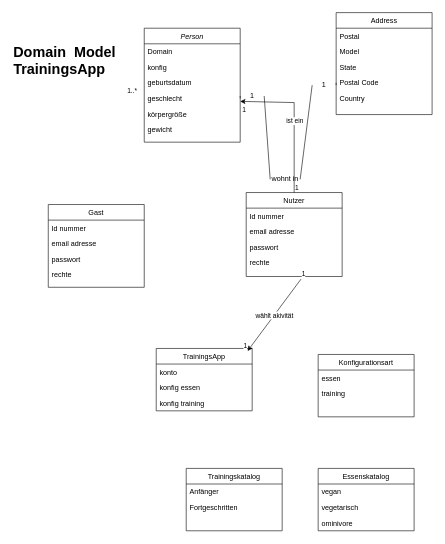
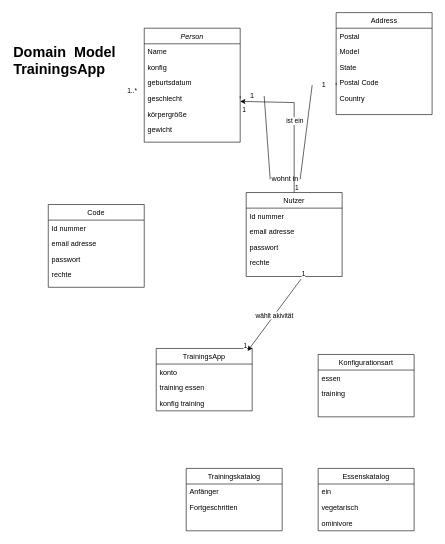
(159, 52) -> (156, 52)
(96, 212) -> (96, 212)
(182, 388) -> (185, 388)
(332, 492) -> (327, 492)
